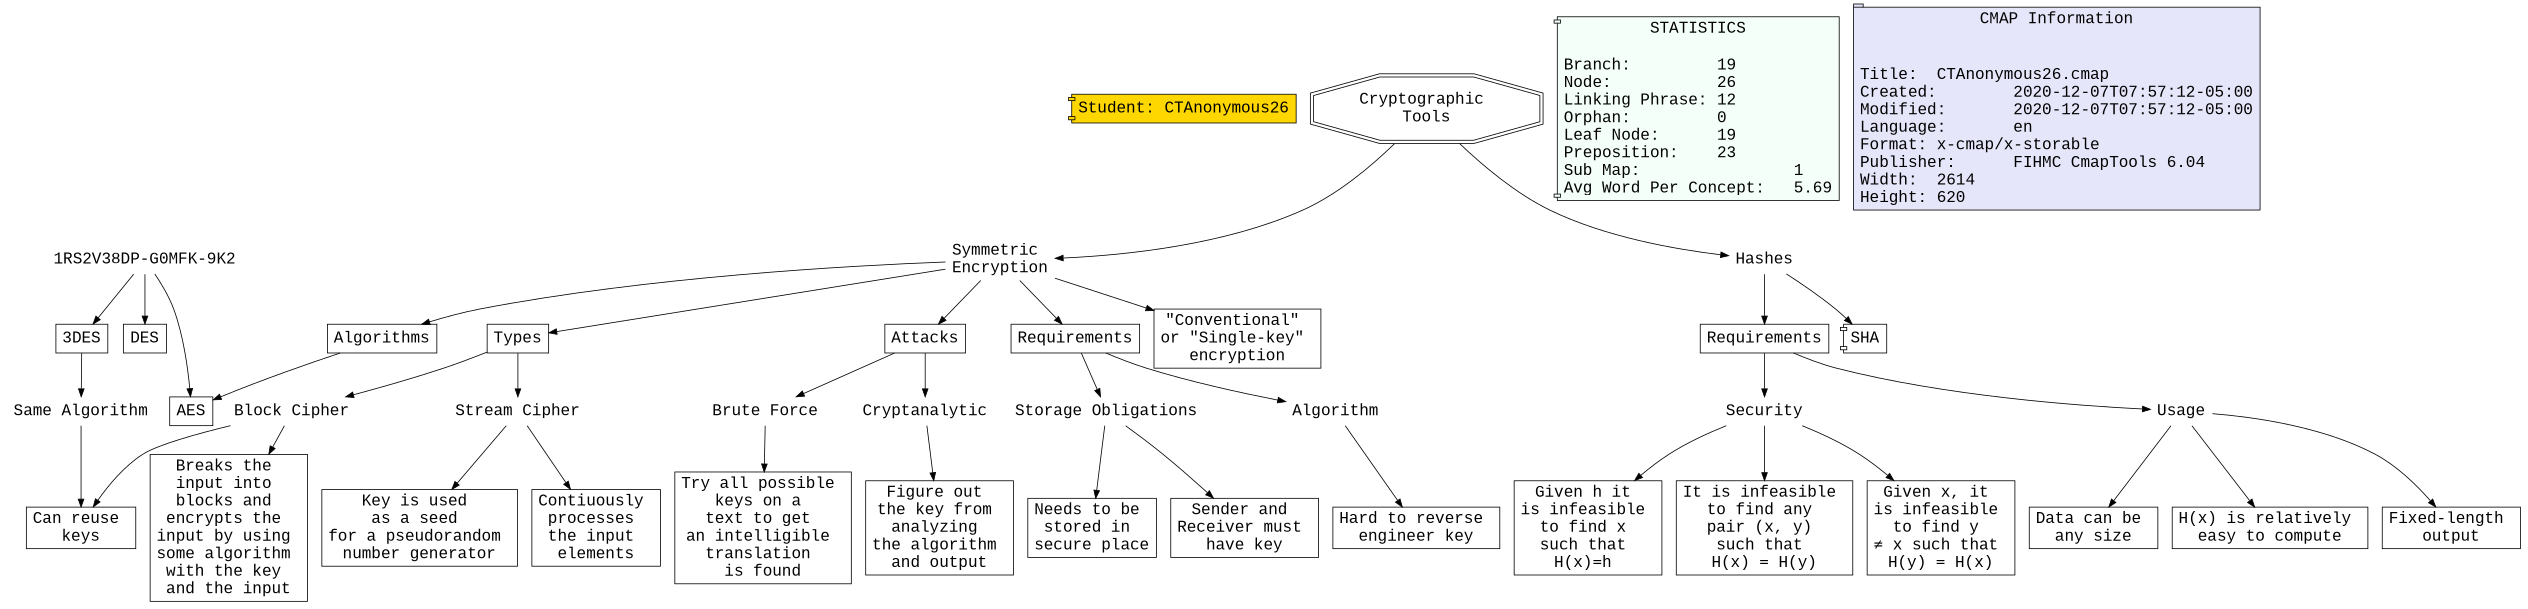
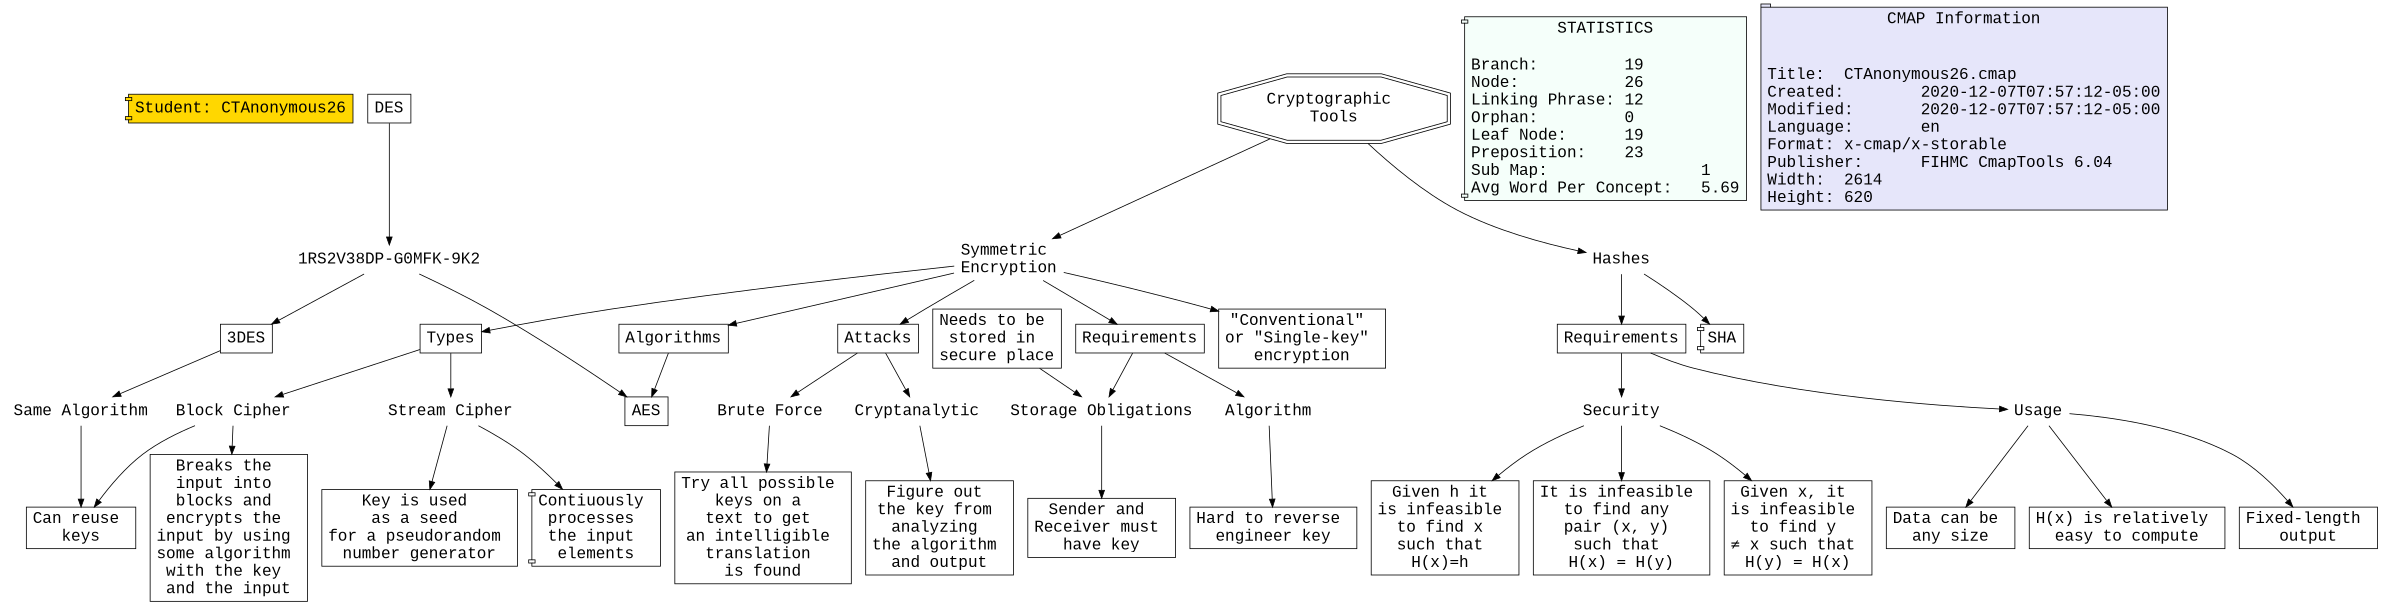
(145, 295) -> (389, 180)
(1101, 458) -> (1057, 380)
(596, 528) -> (596, 528)
